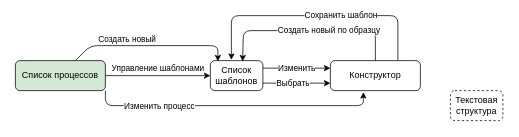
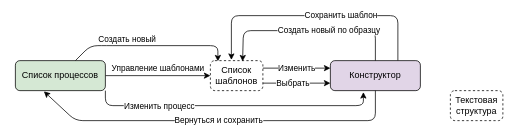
(237, 75) -> (237, 75)
(375, 75) -> (375, 75)
none -> (222, 120)
